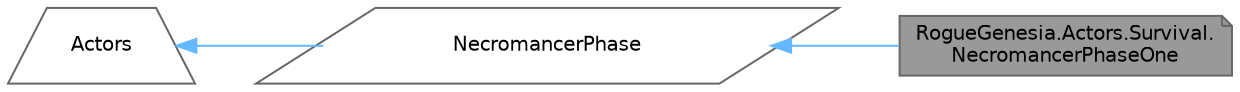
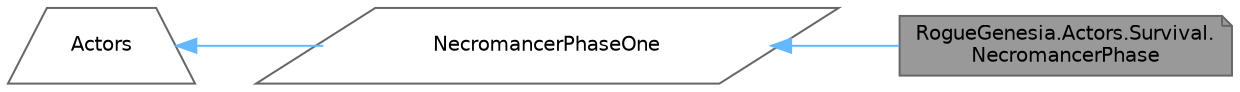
(547, 46) -> (547, 46)
(1066, 46) -> (1066, 46)
